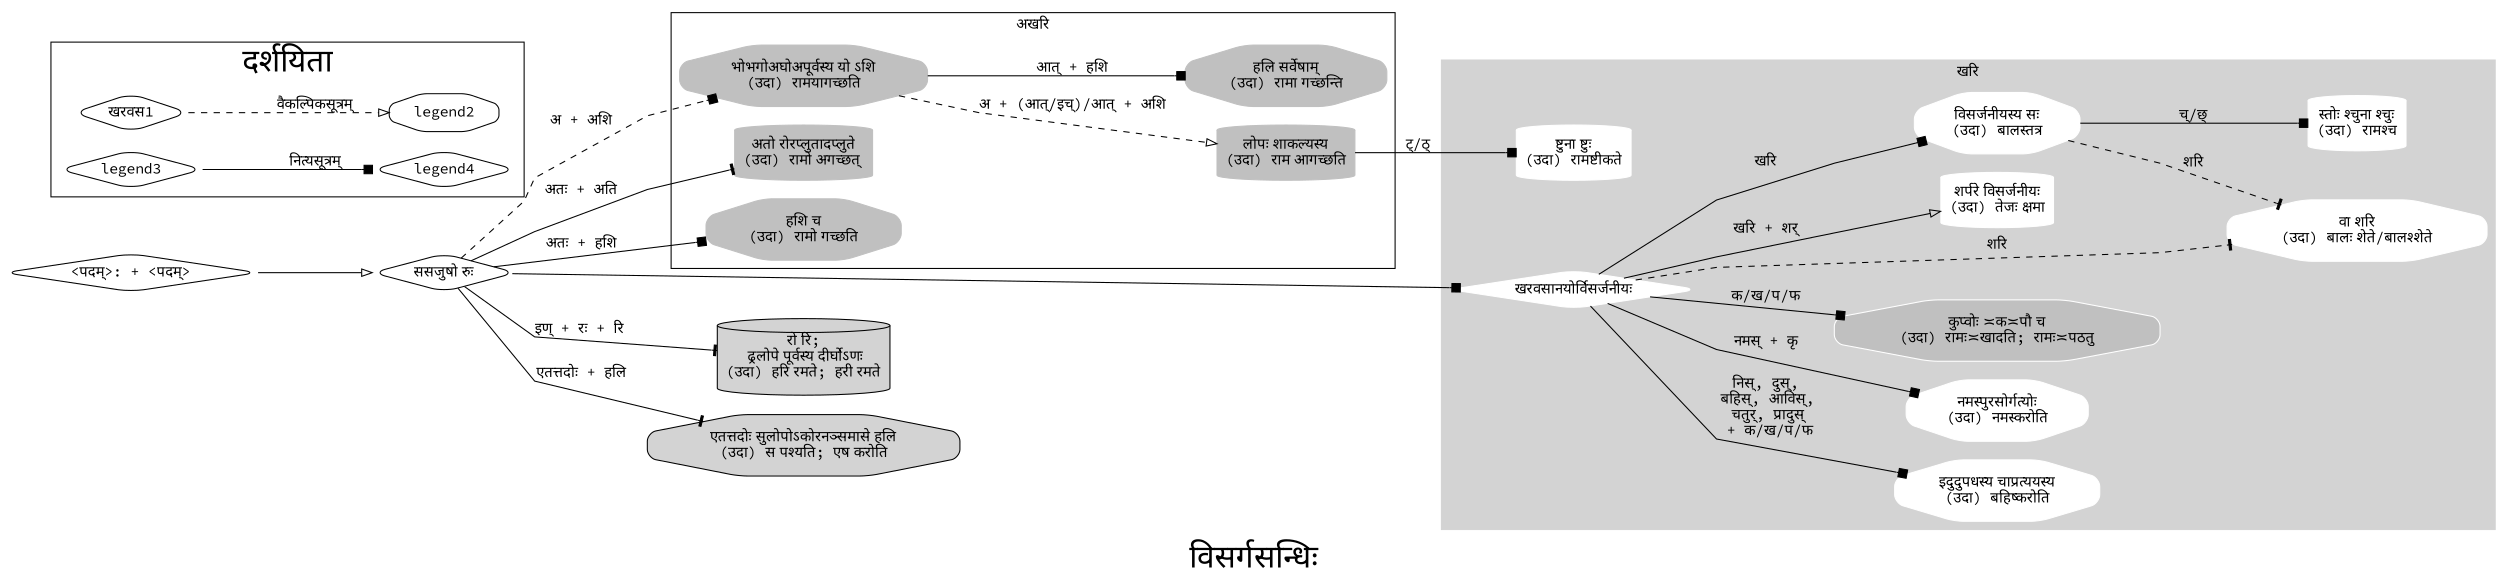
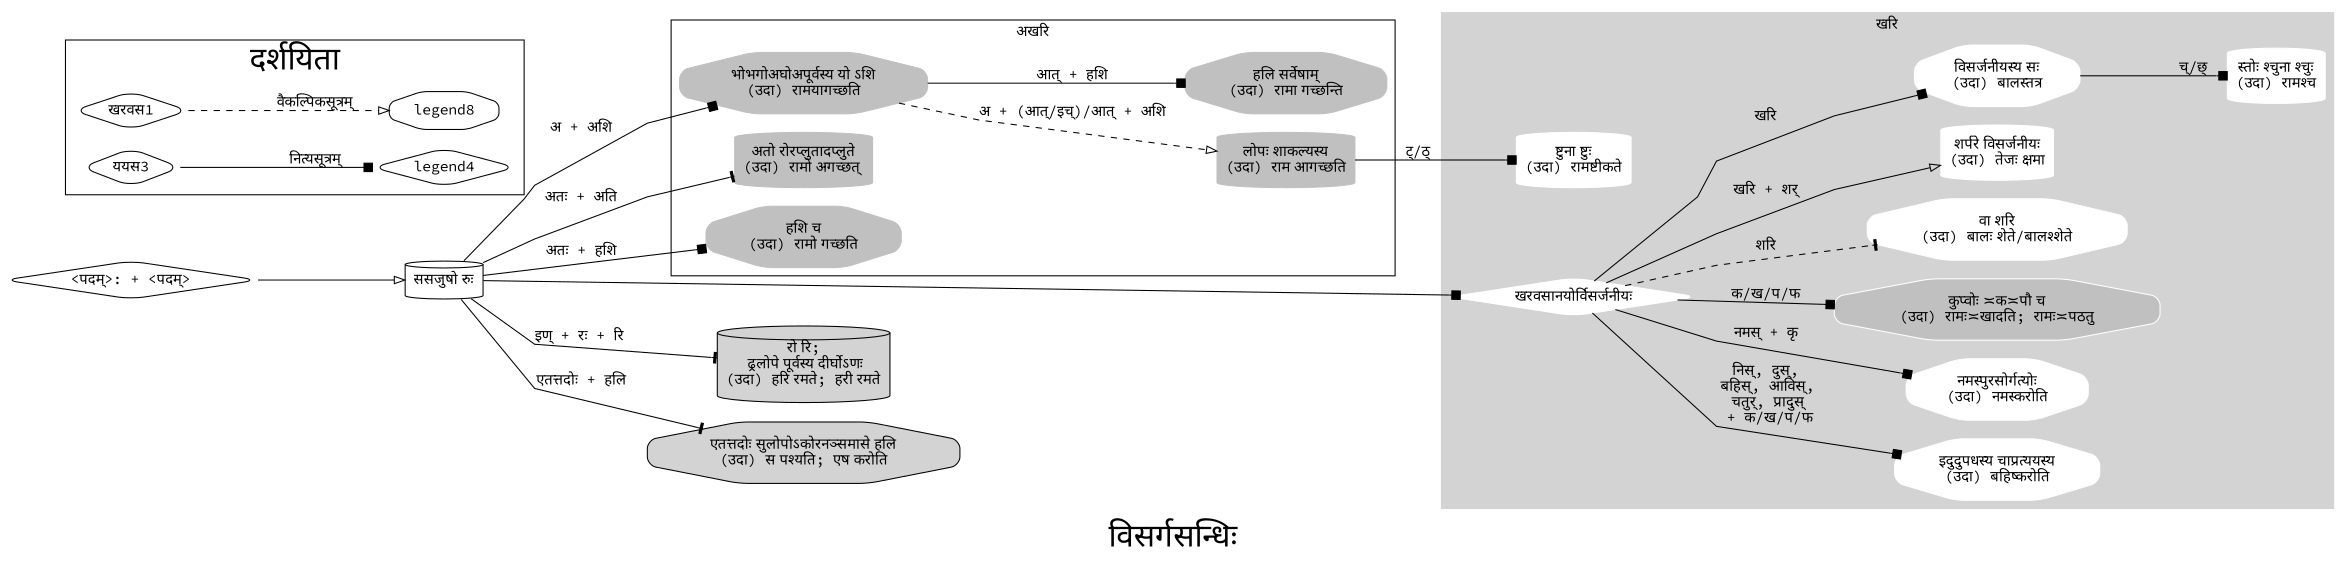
(444, 113) -> (444, 111)
(569, 159) -> (572, 165)
(2173, 168) -> none
(131, 169) -> (131, 167)
(444, 273) -> (444, 280)
